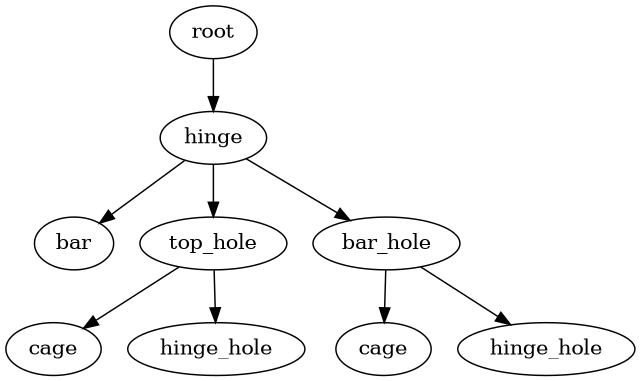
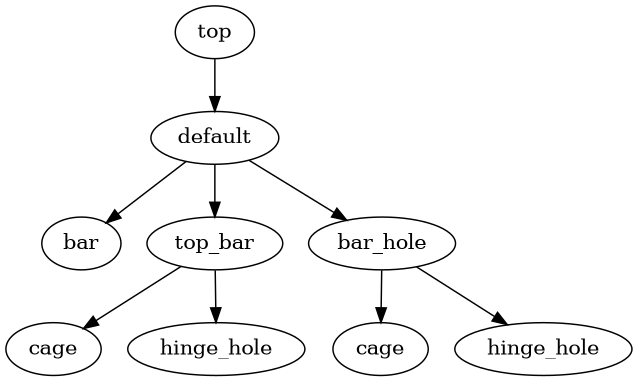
(213, 32) -> (215, 32)
(213, 138) -> (215, 138)
(213, 243) -> (215, 243)
